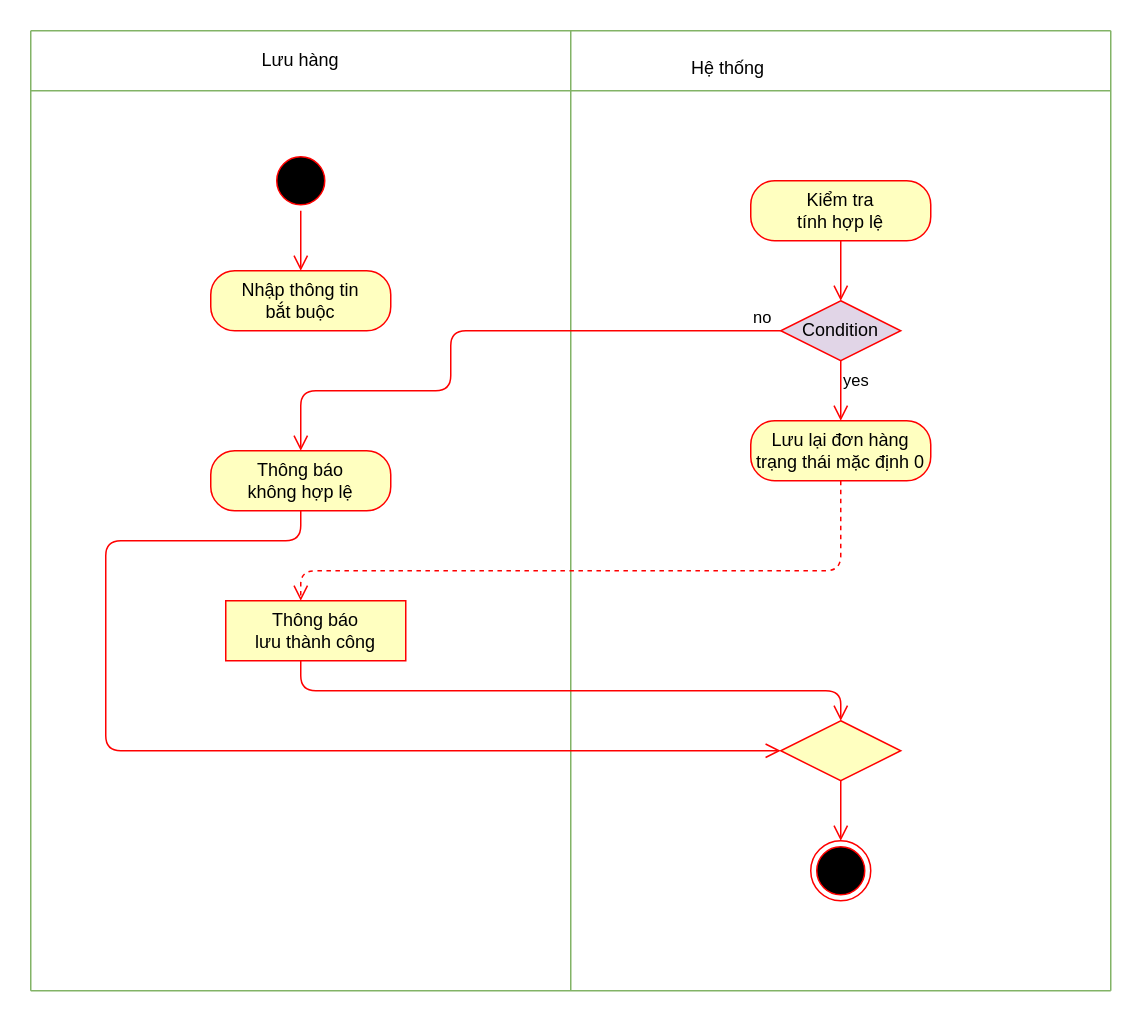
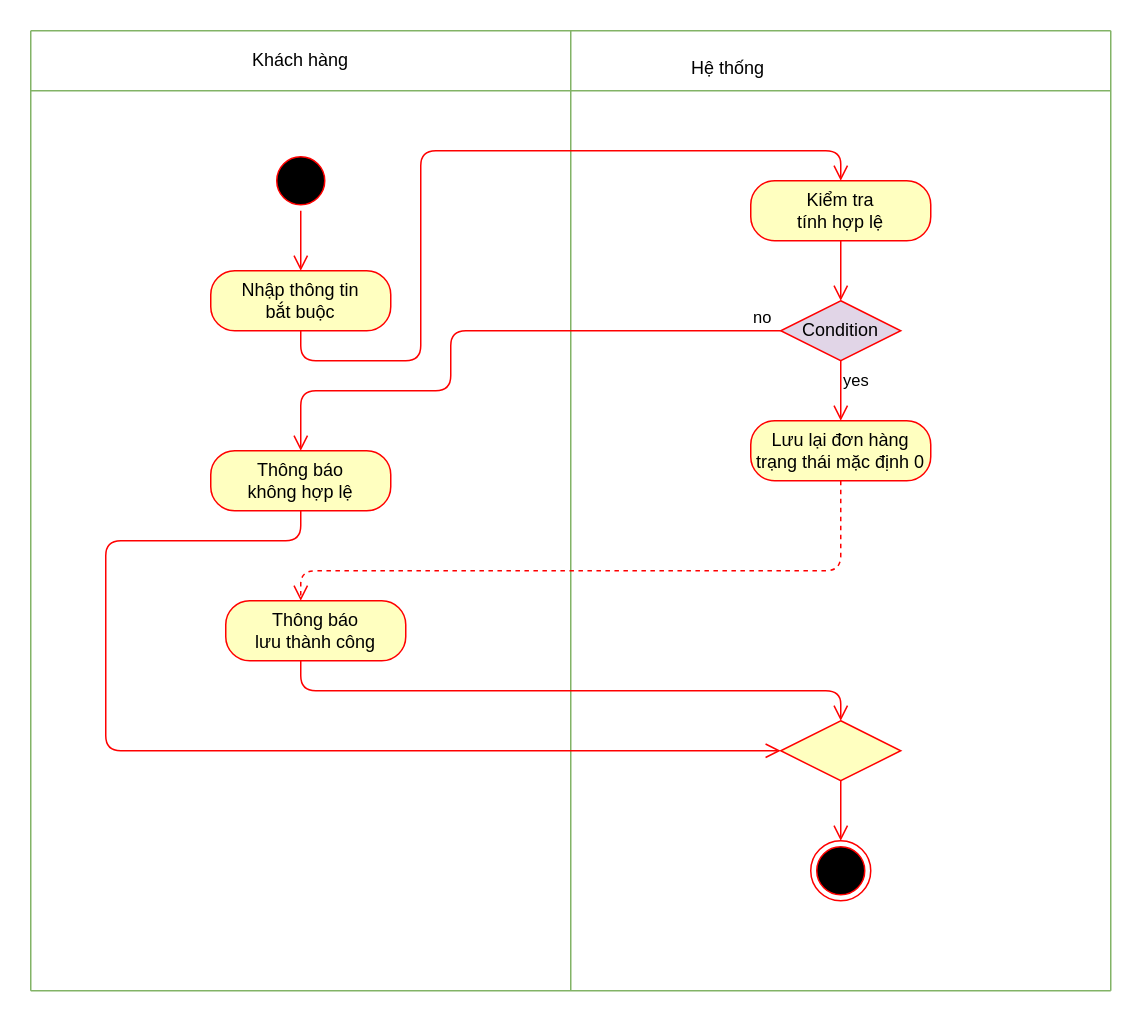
(301, 61) -> (301, 61)
none -> (474, 151)
(316, 631) -> (316, 631)
